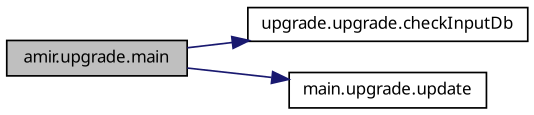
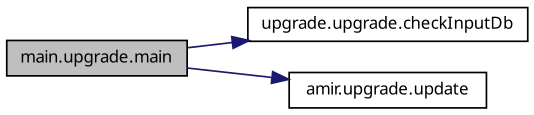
(97, 58) -> (97, 58)
(388, 90) -> (388, 90)
